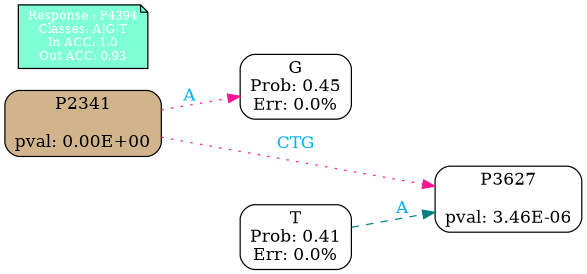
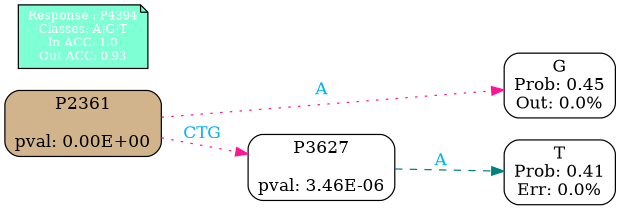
(296, 87) -> (560, 86)
(83, 123) -> (83, 123)
(387, 221) -> (443, 170)
